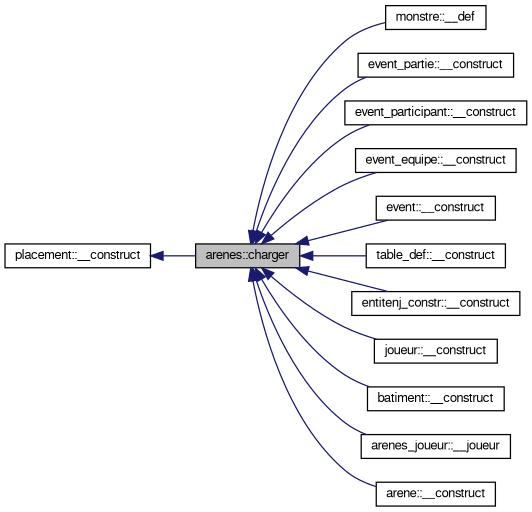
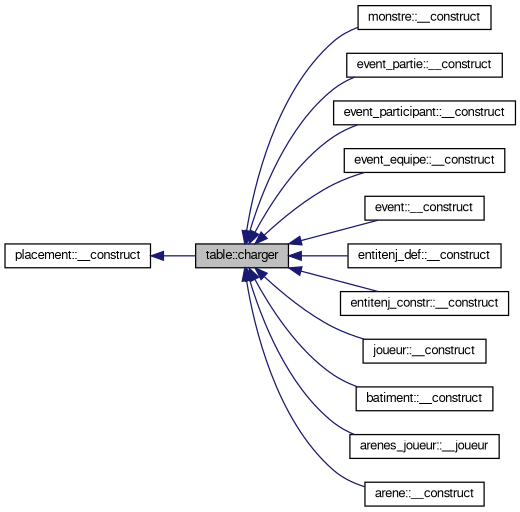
(436, 18) -> (425, 18)
(248, 256) -> (242, 256)
(436, 256) -> (425, 256)
